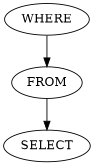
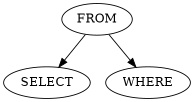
(47, 47) -> (120, 47)
